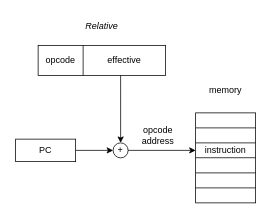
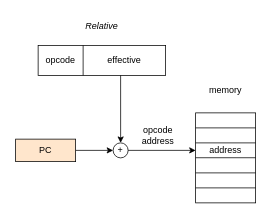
(45, 150) -> (45, 150)
(225, 150) -> (225, 150)
